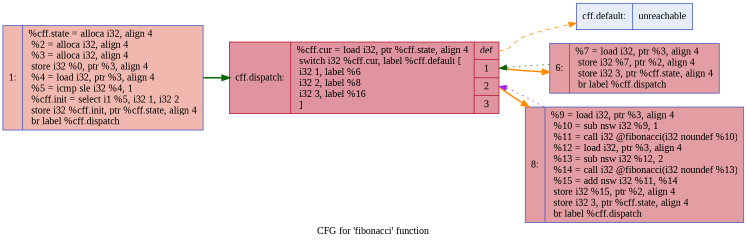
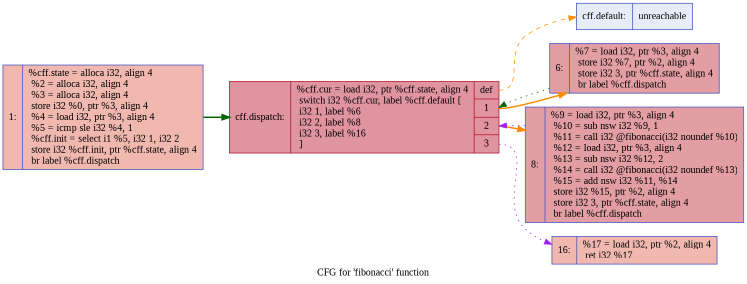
none -> (634, 250)
